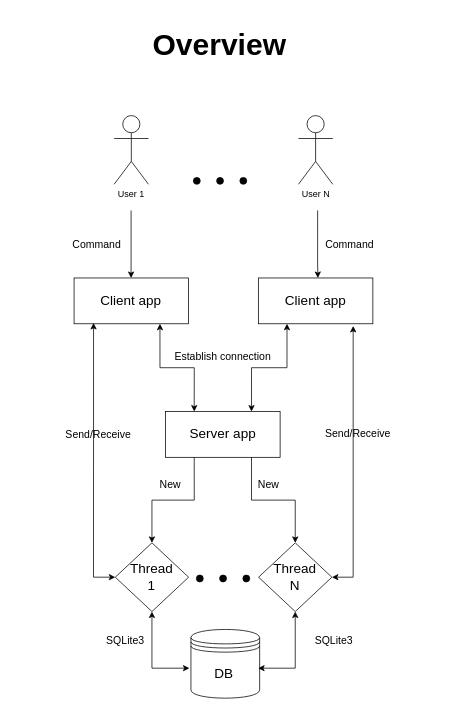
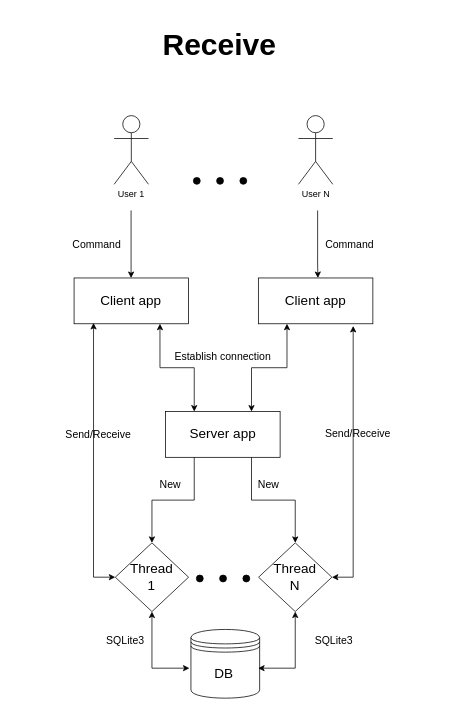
(219, 44) -> (219, 44)
